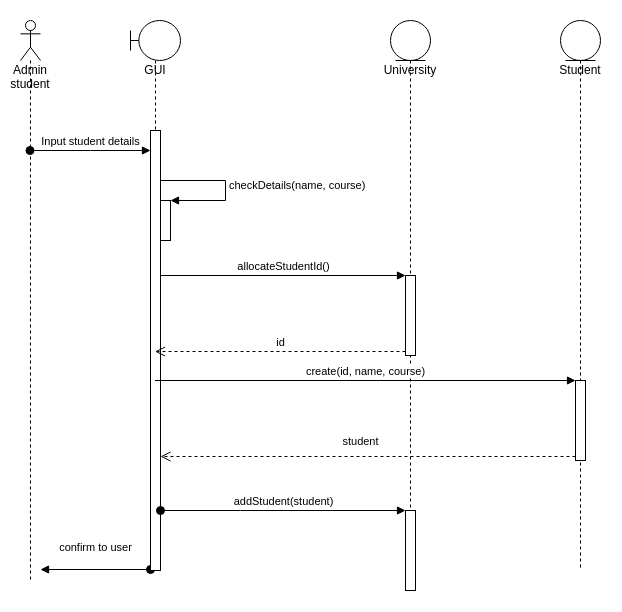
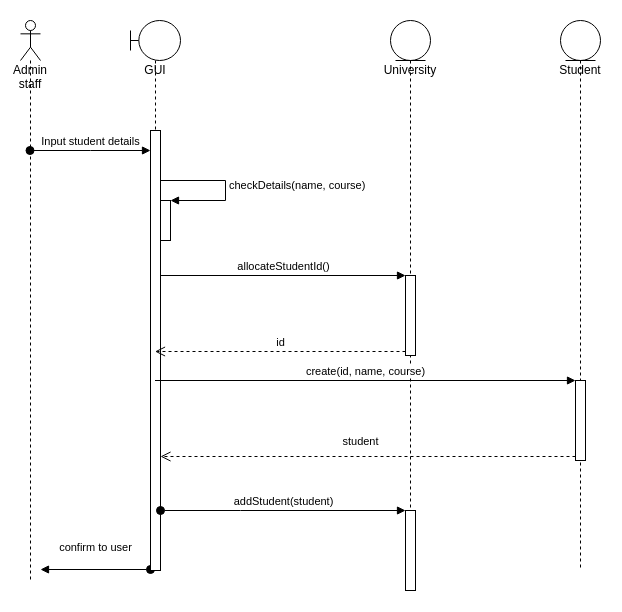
(31, 100) -> (31, 92)
